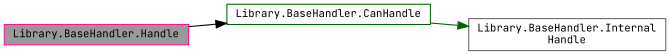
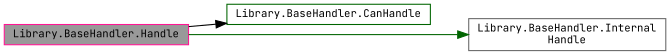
(444, 24) -> (323, 35)
